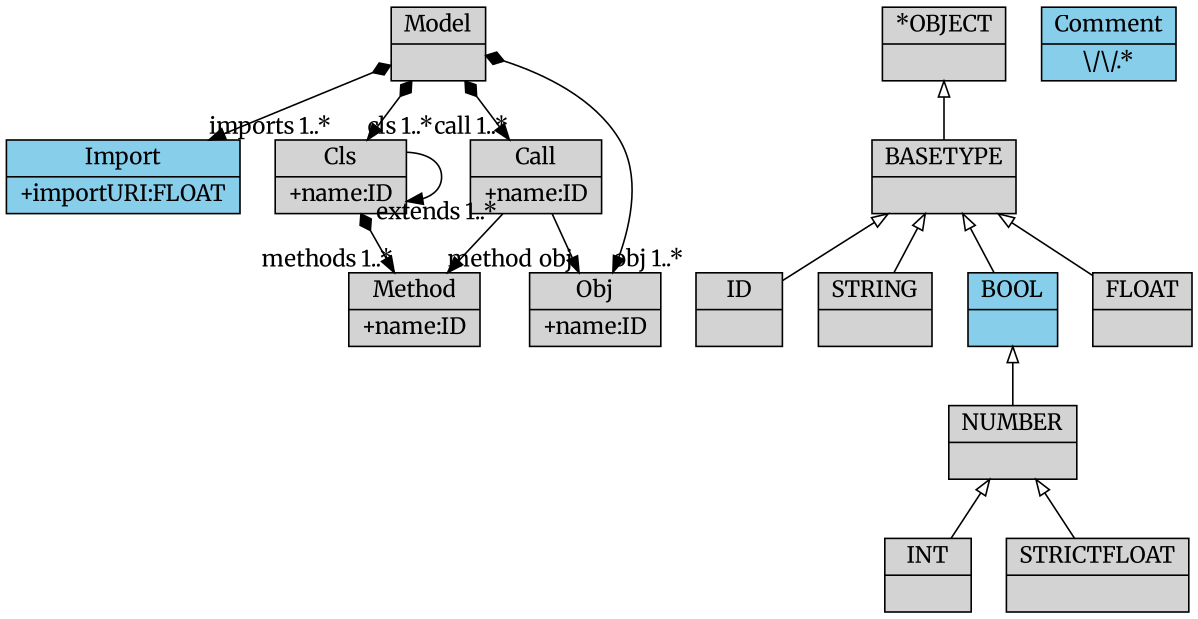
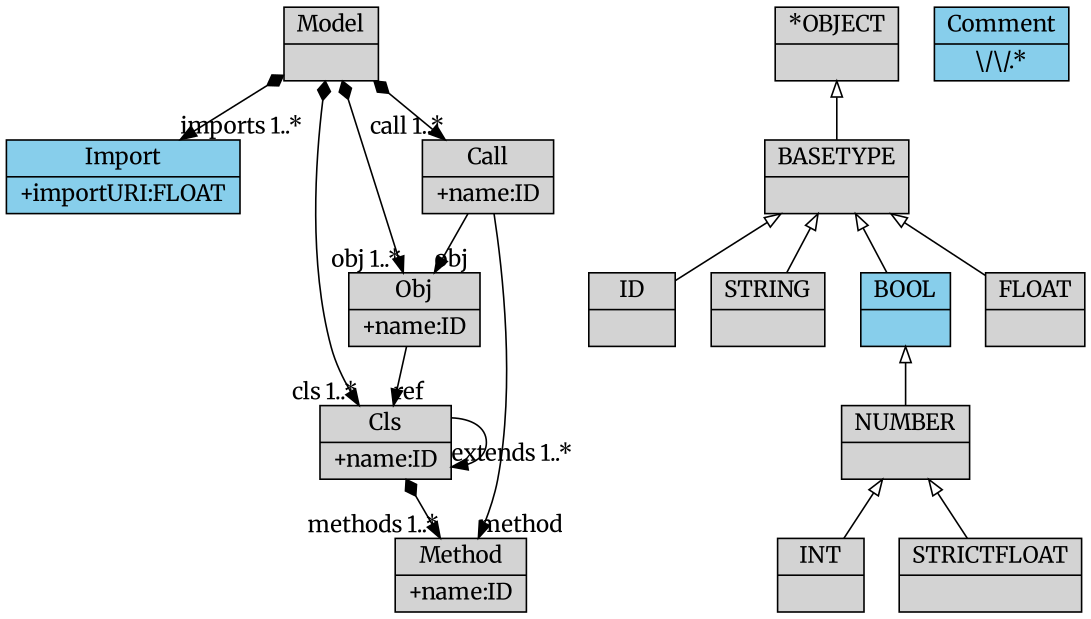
none -> (402, 368)
